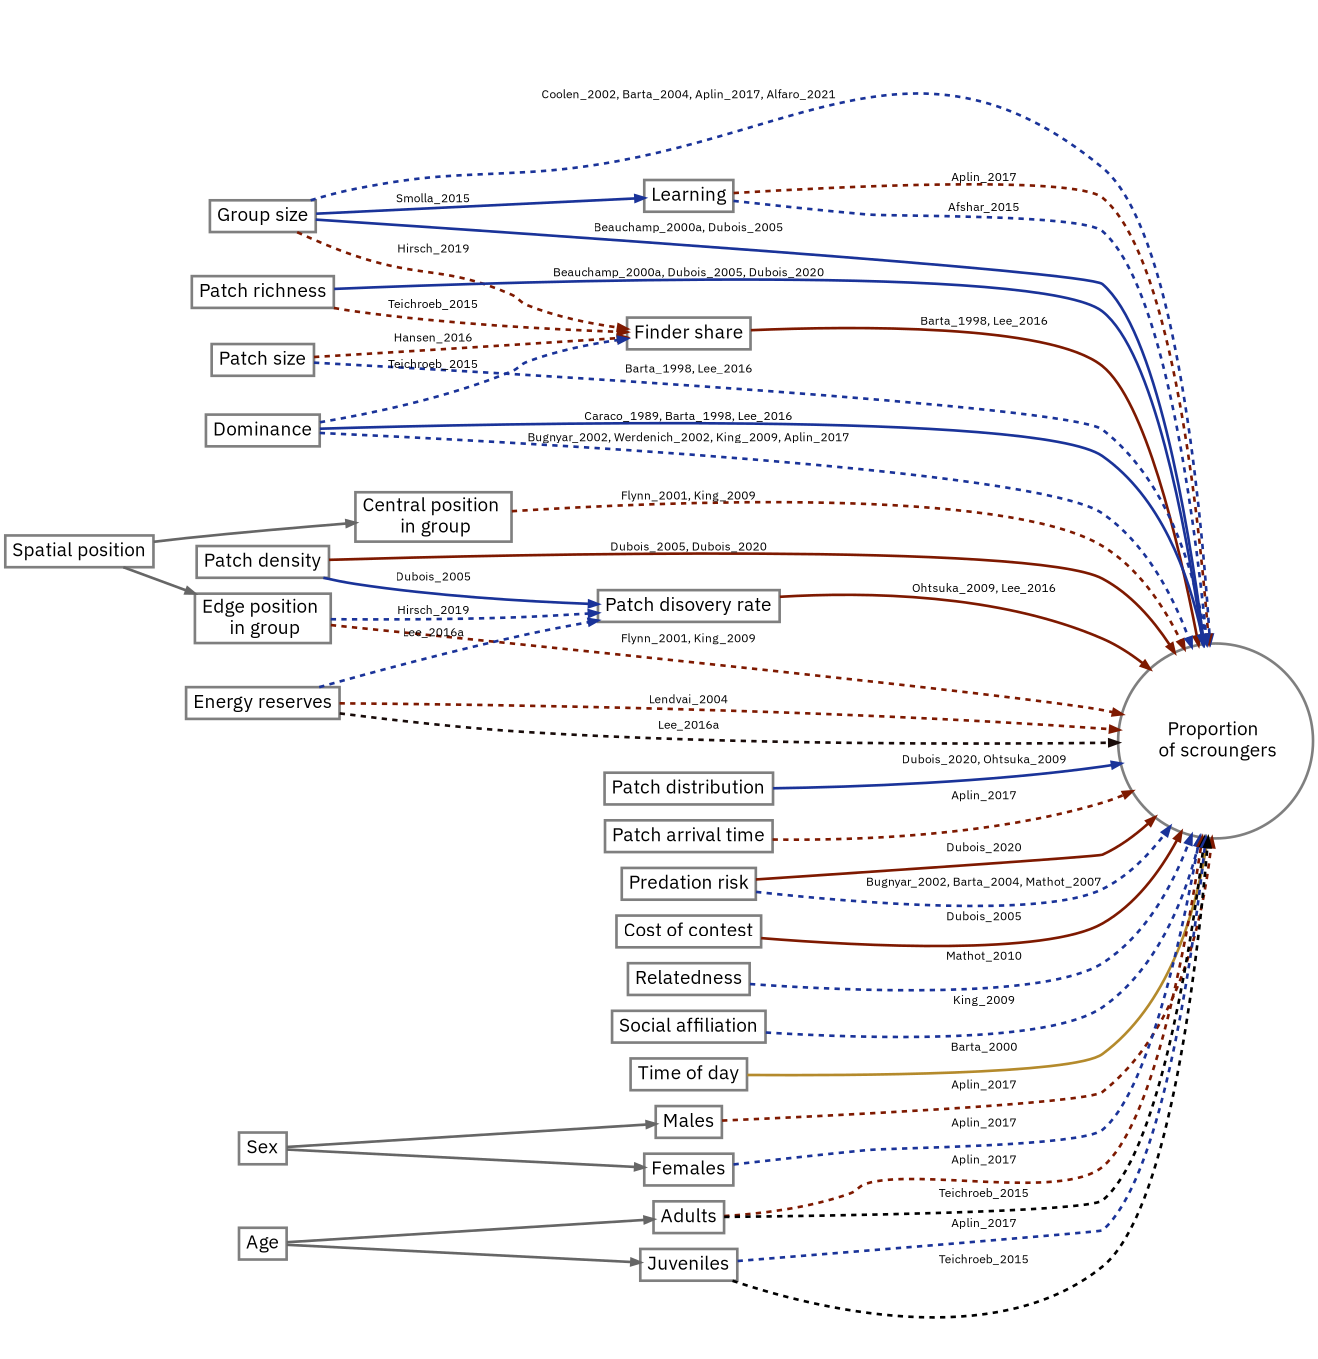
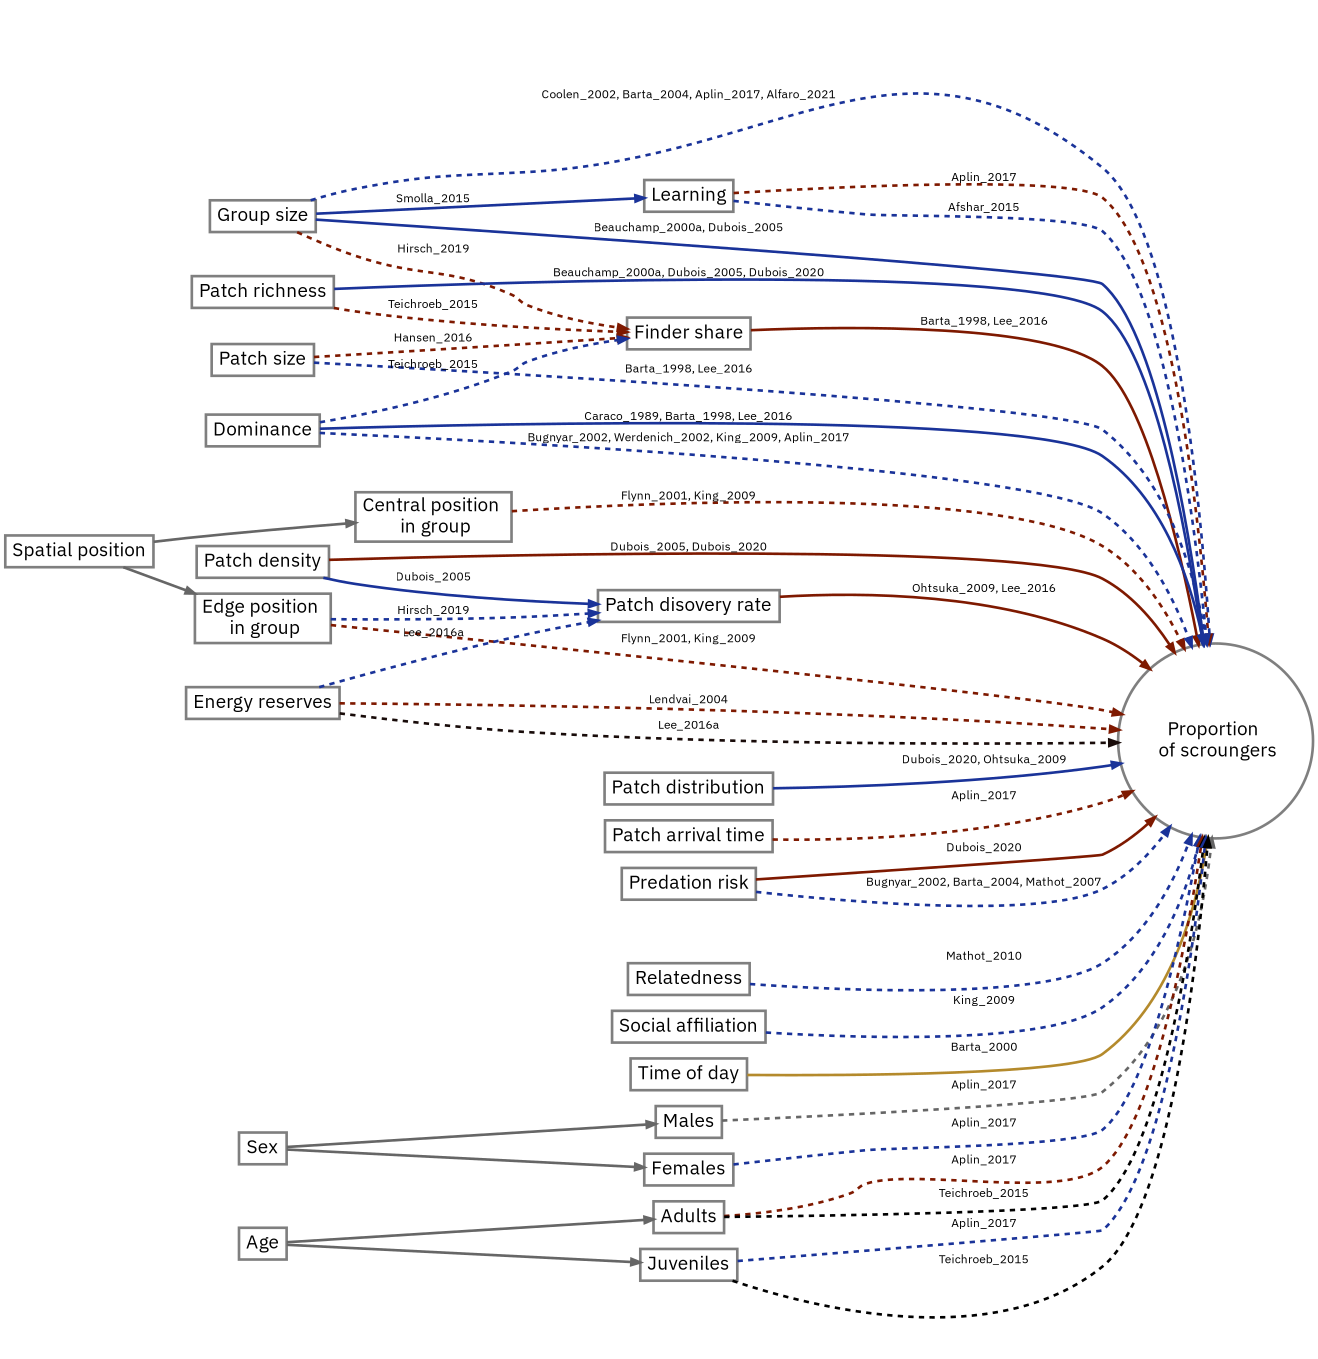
(689, 931) -> none
(1050, 1101) -> (1050, 1101)
